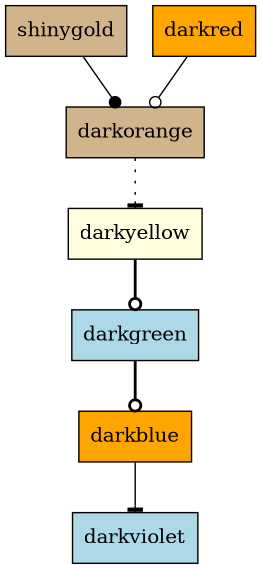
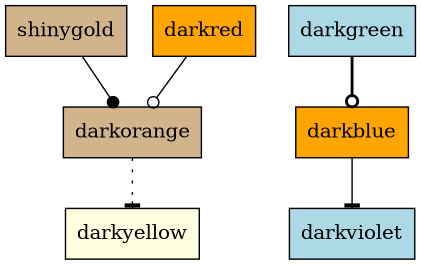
(135, 279) -> none
